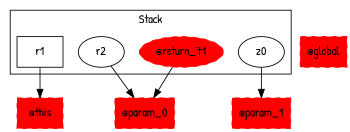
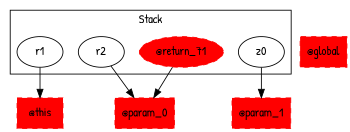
(40, 52) -> (40, 52)
